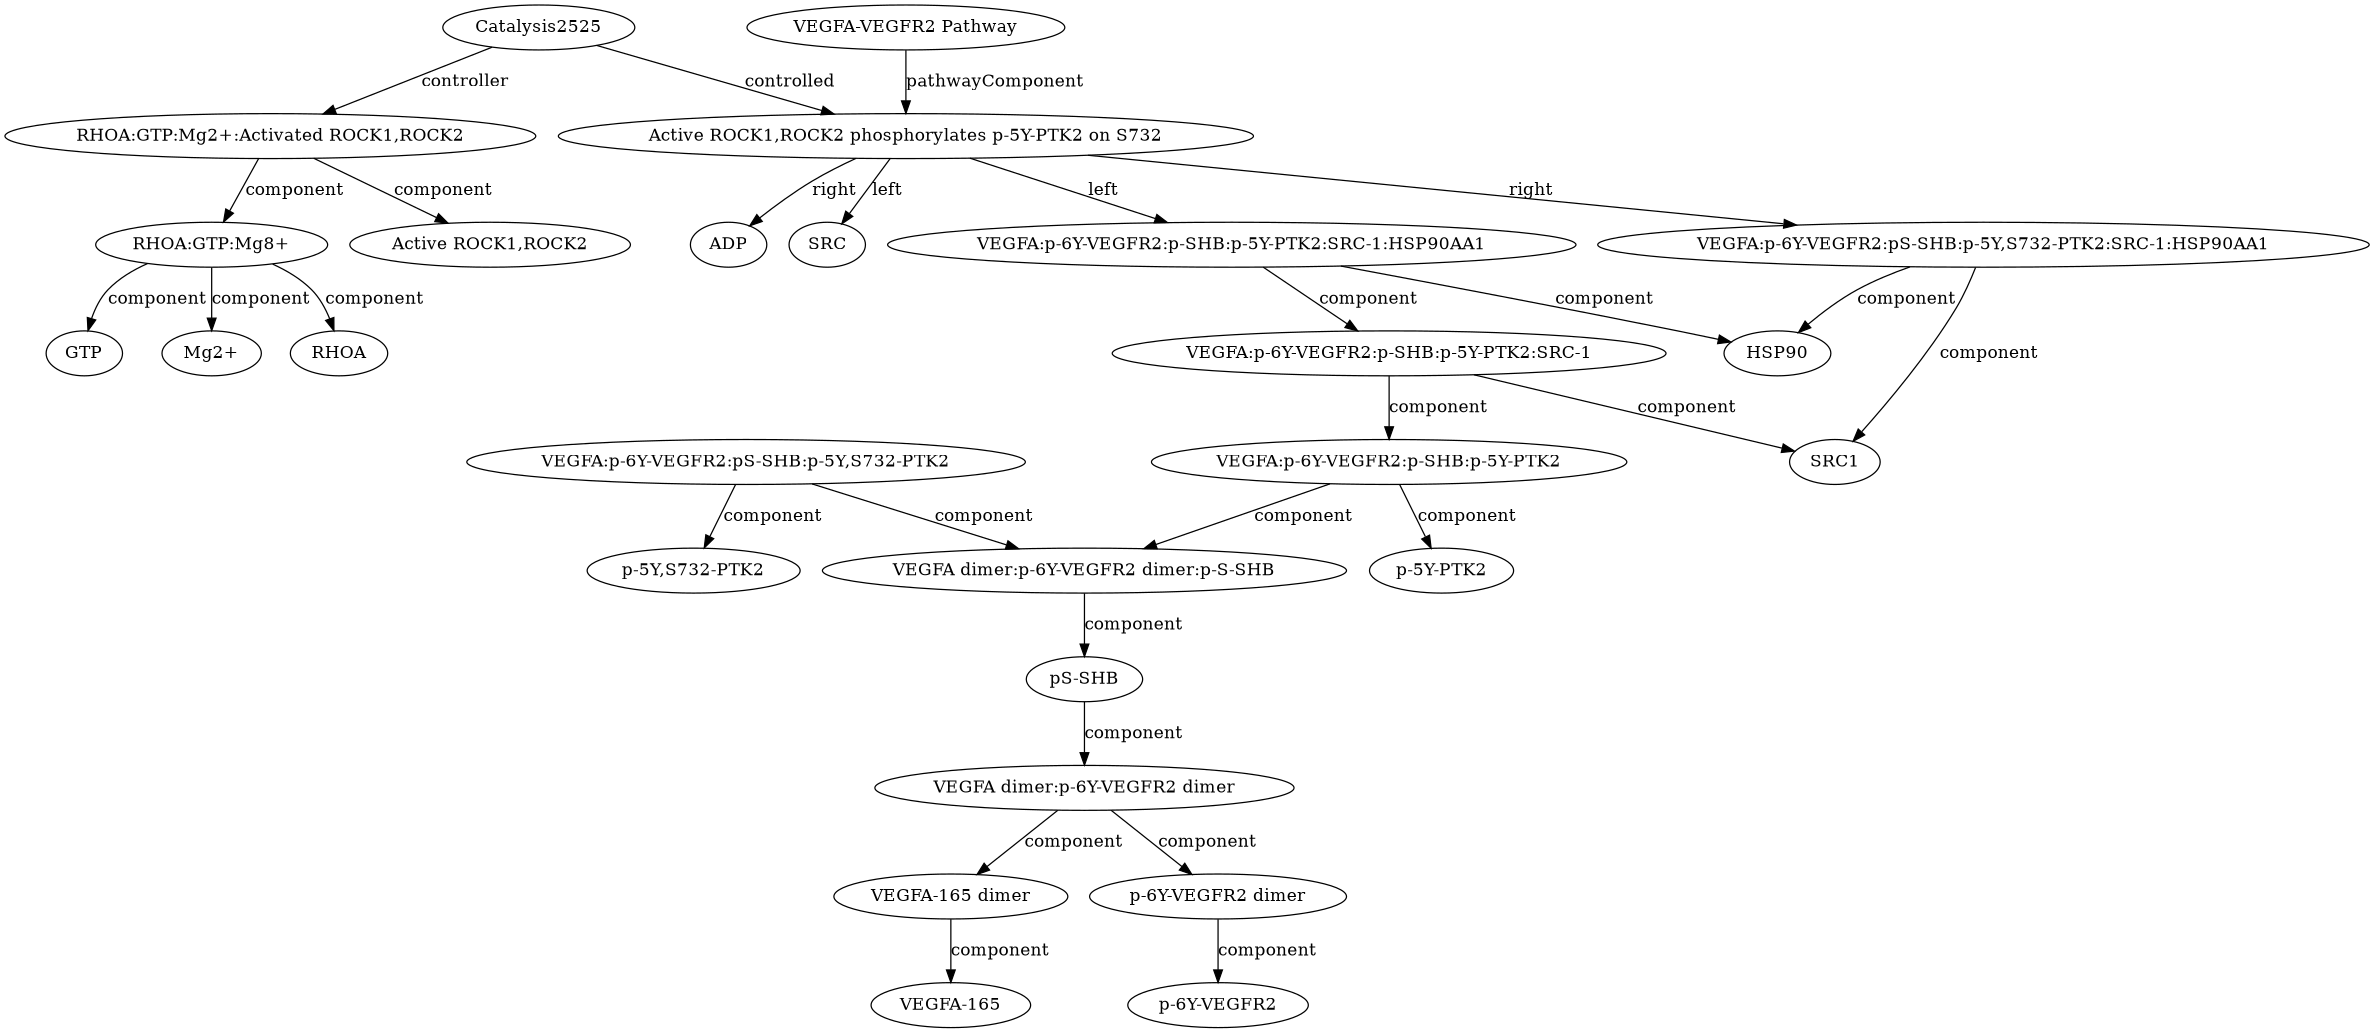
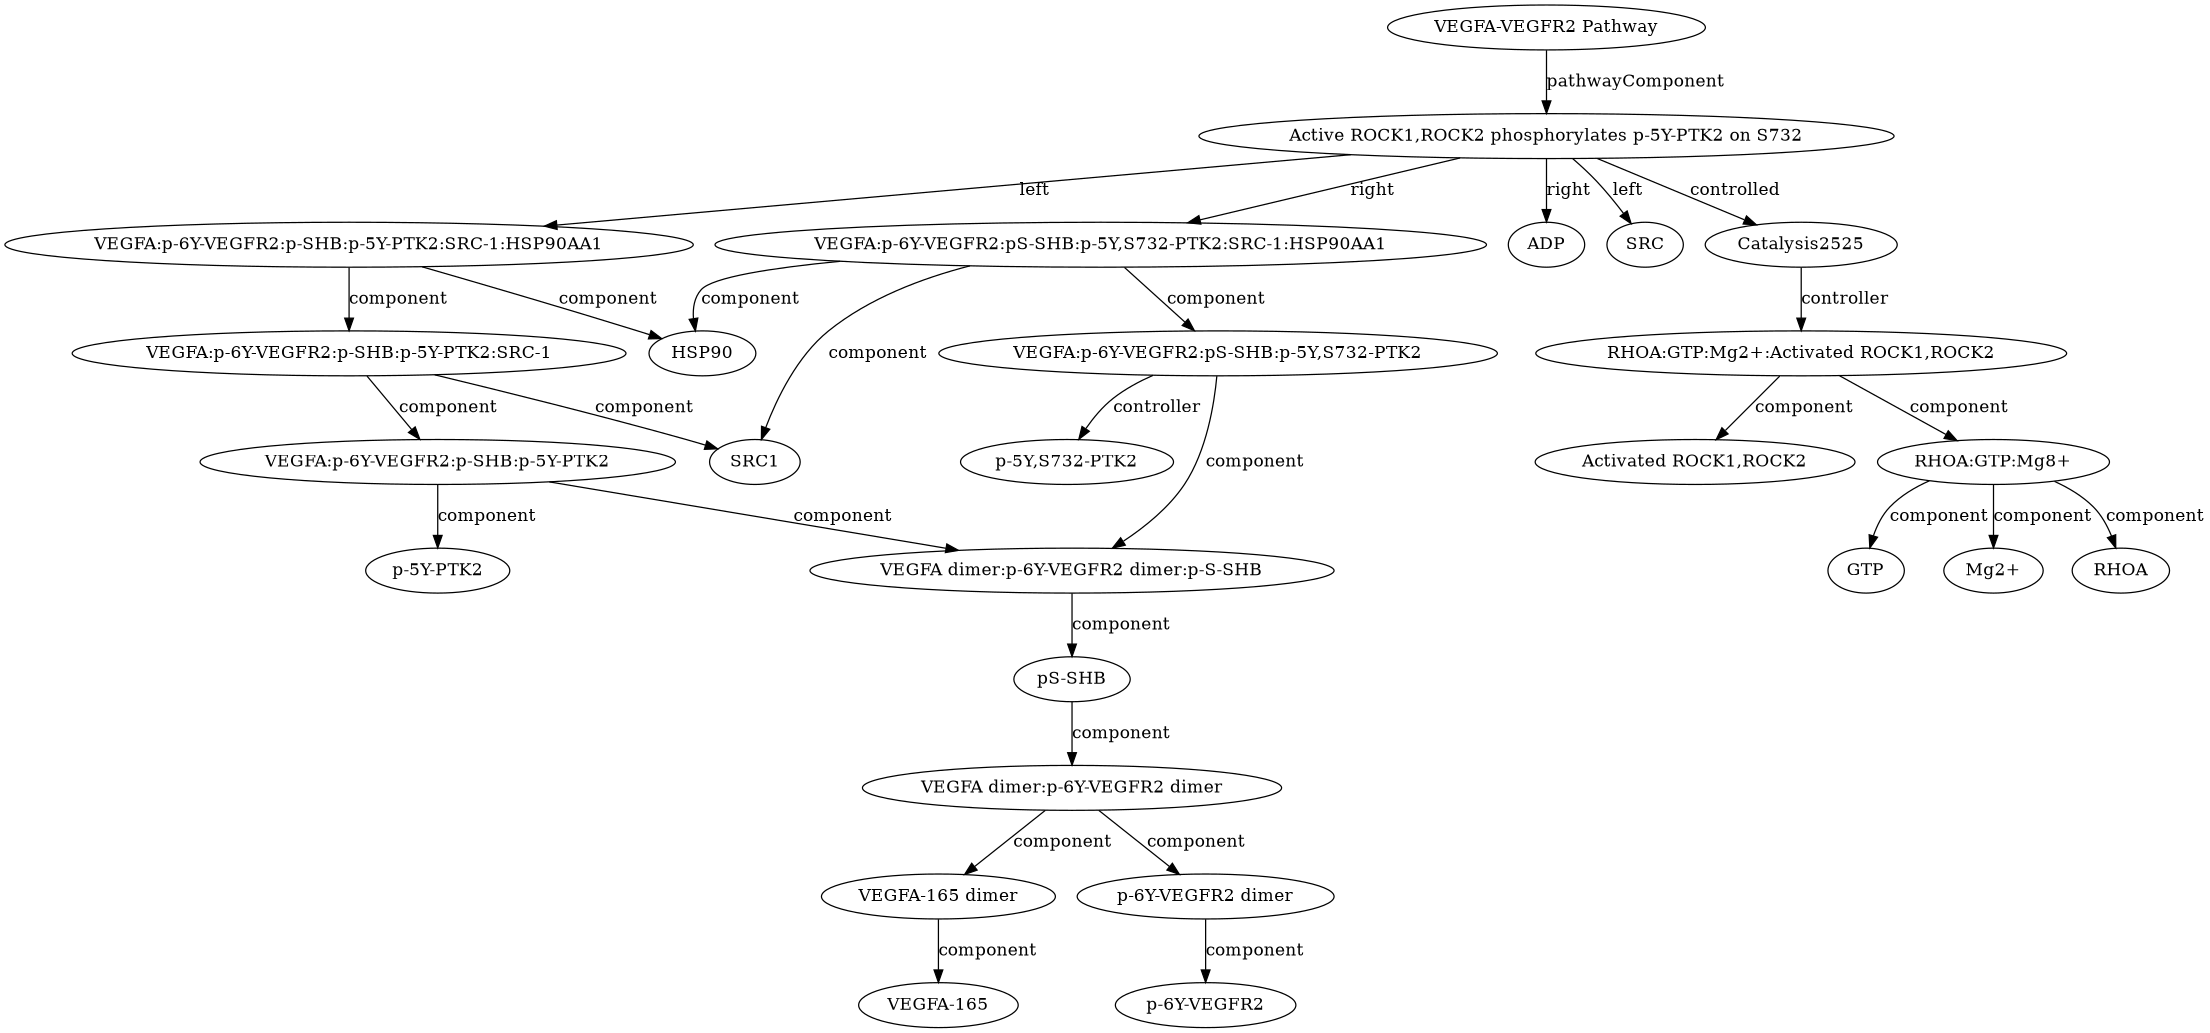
(709, 78) -> (1671, 189)
(490, 245) -> (1695, 462)
none -> (1155, 295)
(773, 516) -> (1157, 408)
